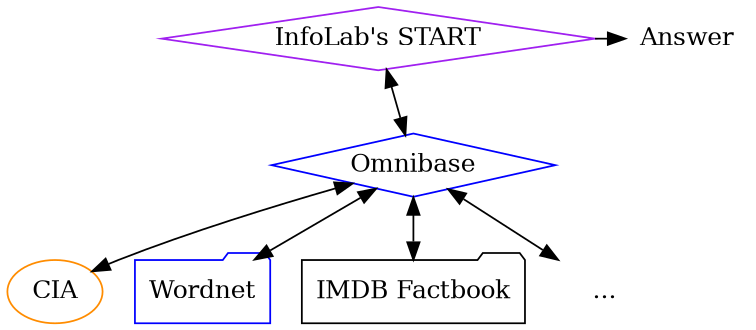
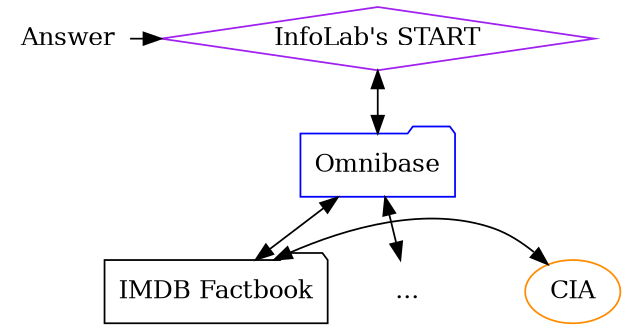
(601, 39) -> (137, 39)
(413, 165) -> (378, 165)
(204, 229) -> (413, 219)
(203, 292) -> none
